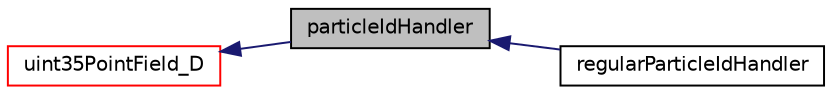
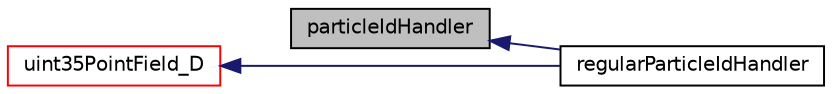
(266, 45) -> (401, 66)
